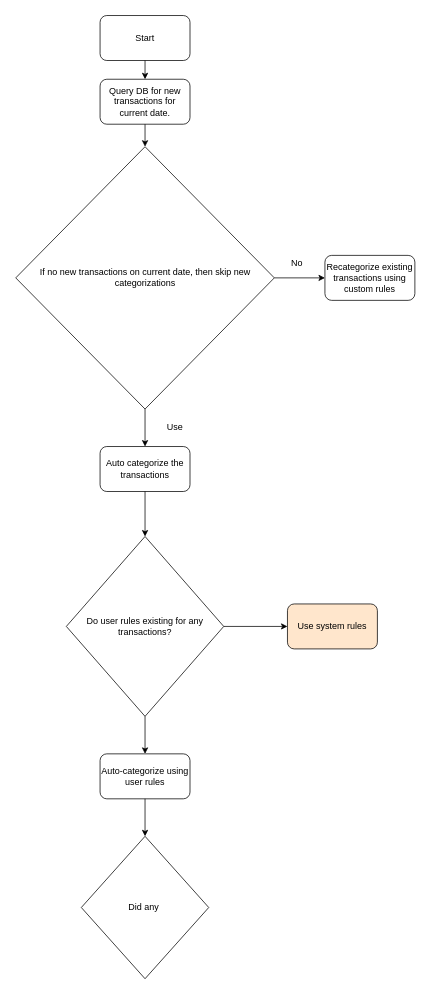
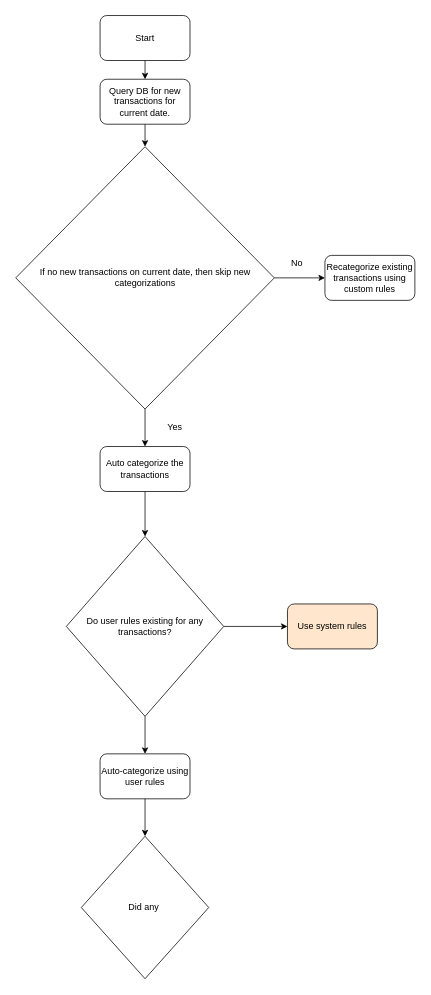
(175, 428) -> (175, 428)
